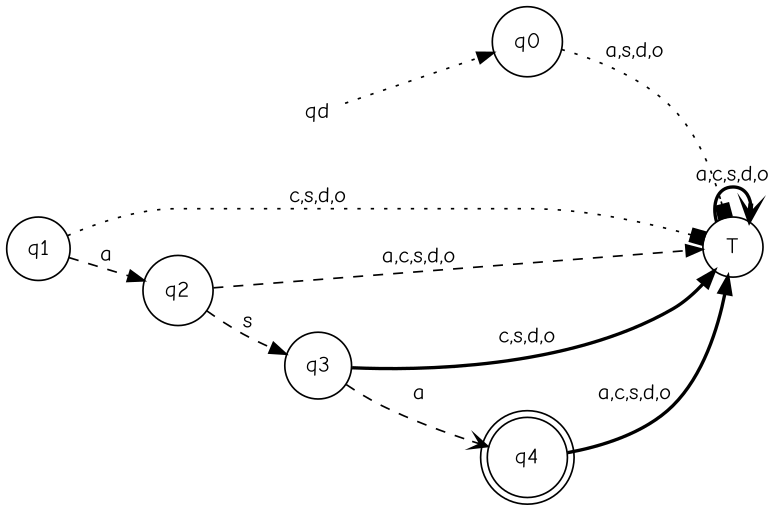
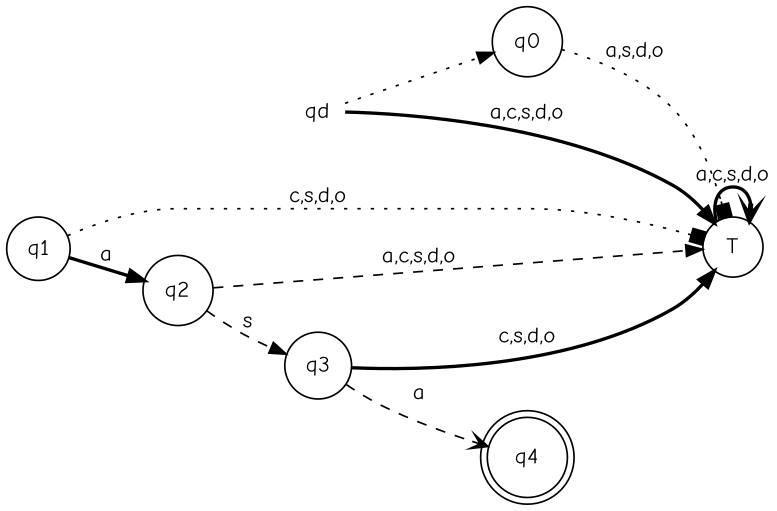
(99, 267) -> (99, 267)
(676, 403) -> (533, 135)
